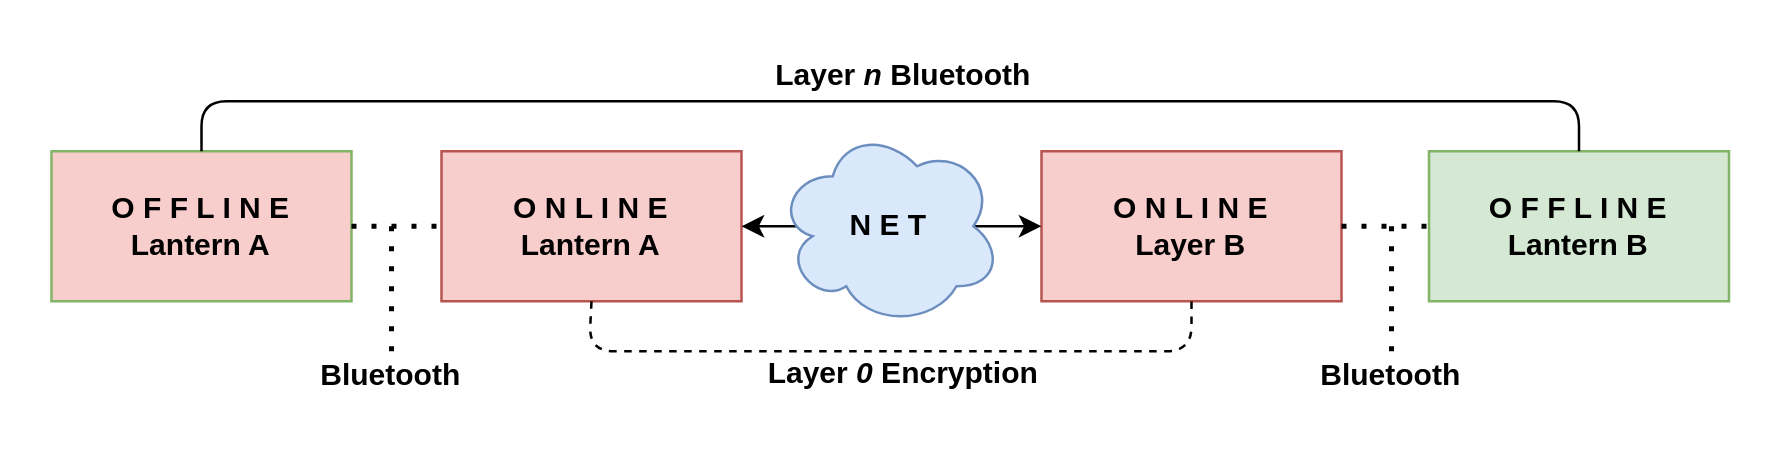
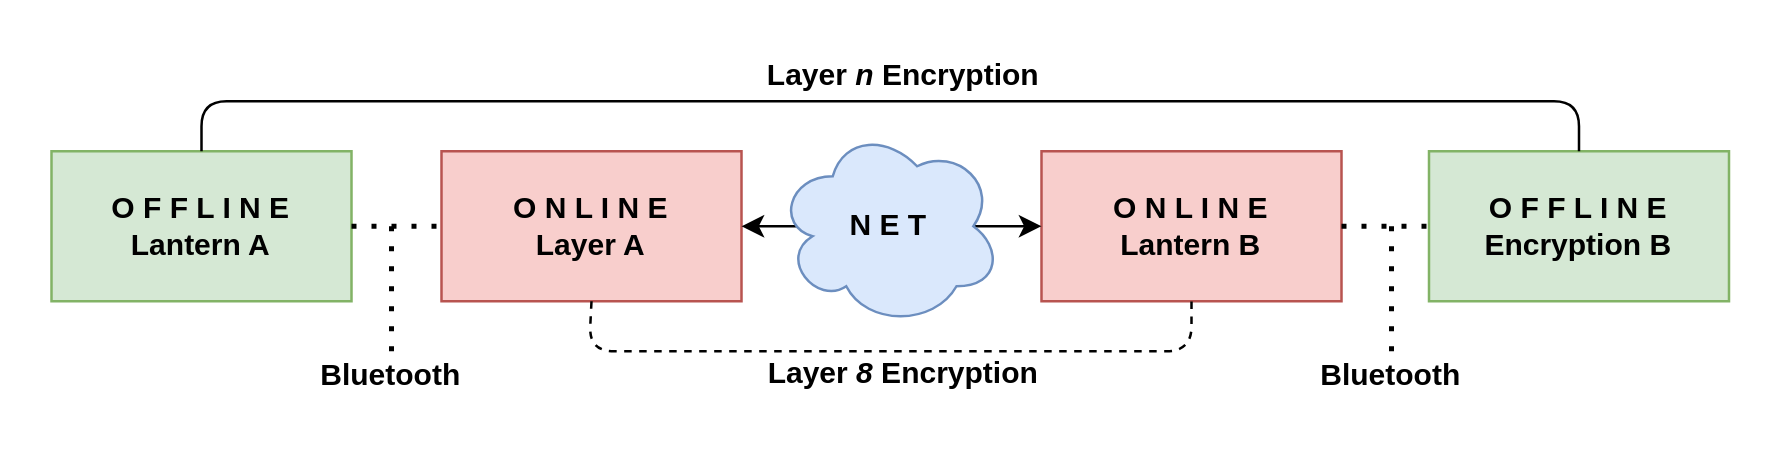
(904, 76) -> (904, 76)
(201, 226) -> (201, 226)
(591, 226) -> (591, 226)
(1191, 226) -> (1191, 226)
(1579, 226) -> (1579, 226)
(904, 374) -> (904, 374)
